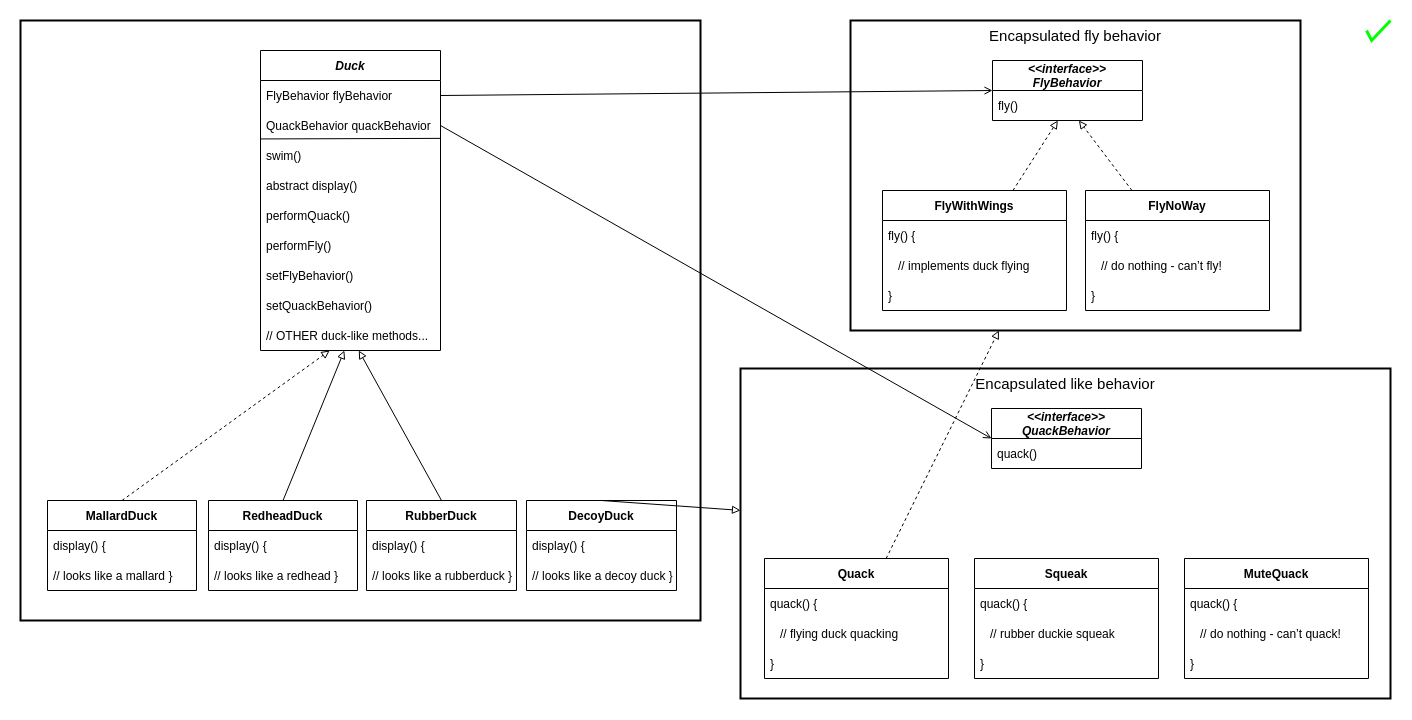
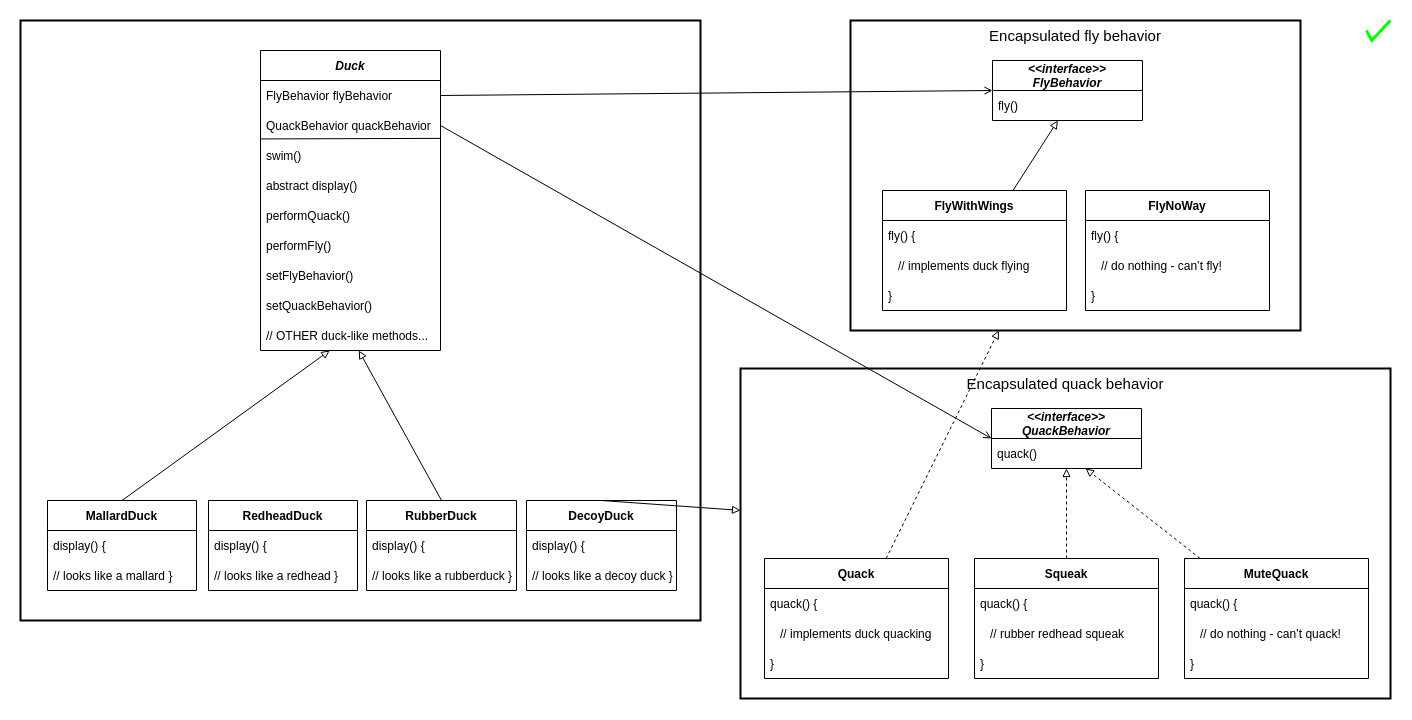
(1034, 158) -> (1034, 158)
(1108, 159) -> none
(1066, 383) -> (1066, 383)
(223, 428) -> (223, 428)
(312, 430) -> none
none -> (1146, 516)
none -> (1067, 518)
(838, 634) -> (851, 634)
(1051, 634) -> (1056, 634)
